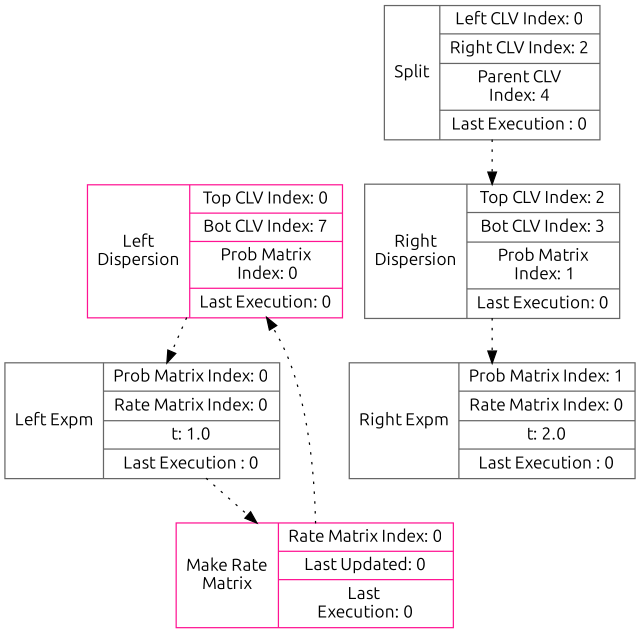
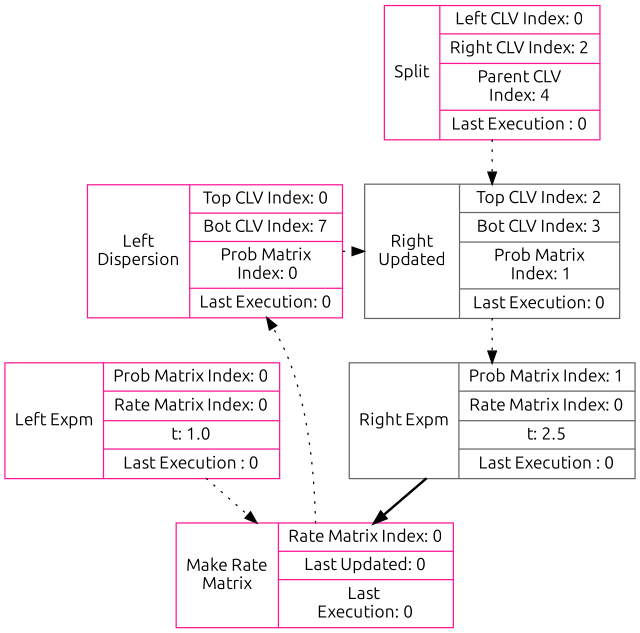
(492, 73) -> (492, 73)
(416, 260) -> (412, 260)
(179, 335) -> (347, 251)
(142, 421) -> (142, 421)
(547, 434) -> (547, 434)
none -> (405, 497)
